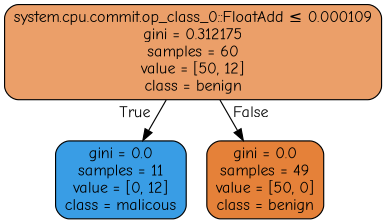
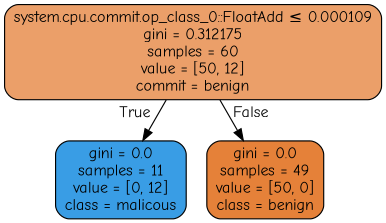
(193, 86) -> (193, 86)
